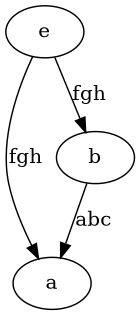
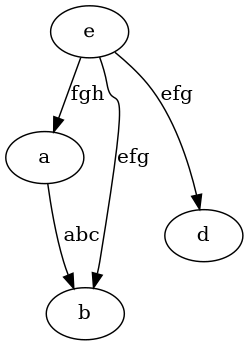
(90, 95) -> (134, 158)
(76, 213) -> (56, 230)
none -> (204, 236)
